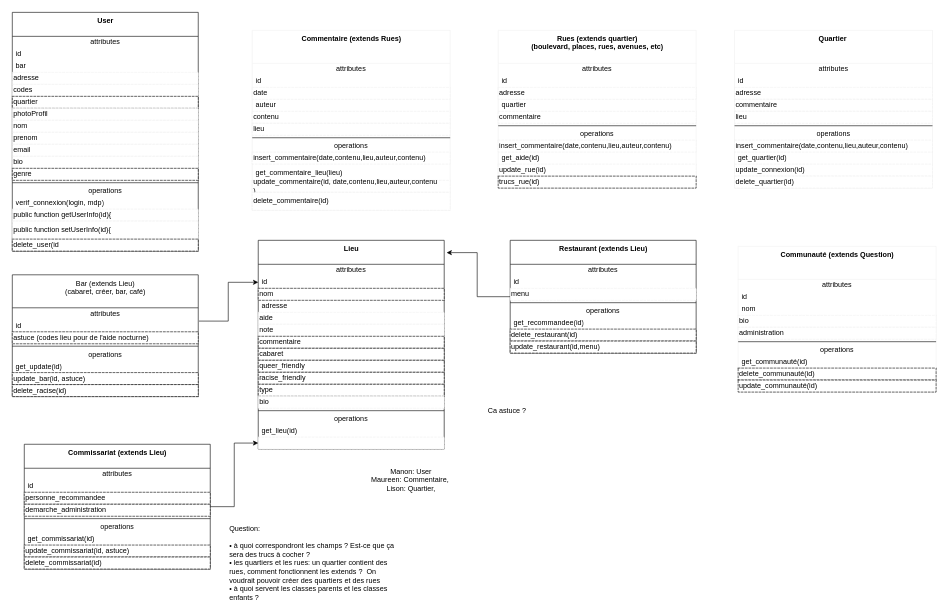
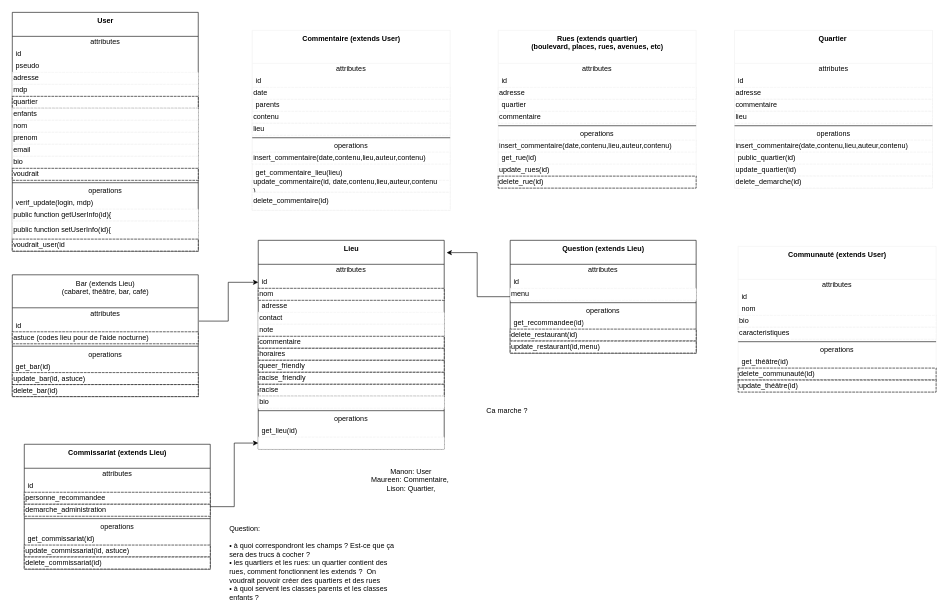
(352, 39) -> (352, 39)
(22, 66) -> (28, 66)
(24, 90) -> (20, 90)
(268, 105) -> (270, 105)
(34, 114) -> (28, 114)
(524, 158) -> (523, 158)
(769, 158) -> (773, 158)
(527, 170) -> (529, 170)
(774, 170) -> (772, 170)
(24, 174) -> (29, 174)
(525, 182) -> (526, 182)
(771, 182) -> (772, 182)
(65, 203) -> (60, 203)
(40, 245) -> (44, 245)
(604, 249) -> (604, 249)
(838, 255) -> (838, 255)
(106, 288) -> (106, 288)
(267, 318) -> (274, 318)
(765, 333) -> (770, 333)
(274, 354) -> (275, 354)
(777, 362) -> (771, 362)
(43, 367) -> (37, 367)
(781, 386) -> (775, 386)
(268, 390) -> (271, 390)
(45, 391) -> (40, 391)
(507, 411) -> (507, 411)
